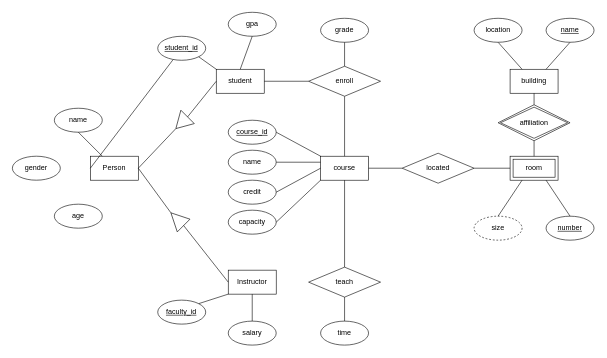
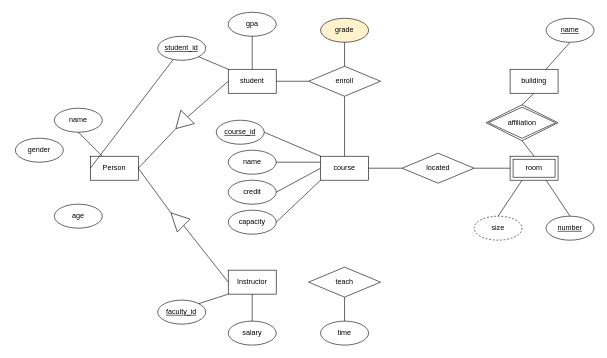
(345, 30) -> (345, 30)
(498, 30) -> none
(510, 56) -> none
(240, 81) -> (252, 81)
(534, 123) -> (522, 123)
(252, 132) -> (240, 132)
(36, 168) -> (39, 150)
(345, 223) -> none
